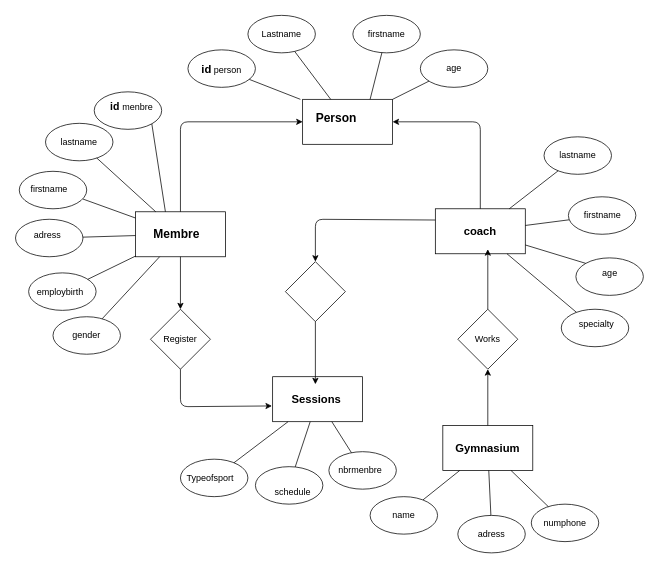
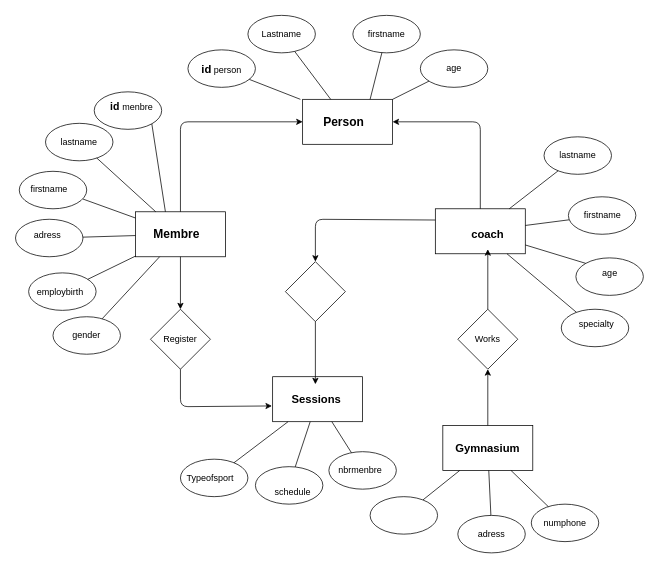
(336, 118) -> (344, 122)
(480, 231) -> (488, 234)
(404, 516) -> none
